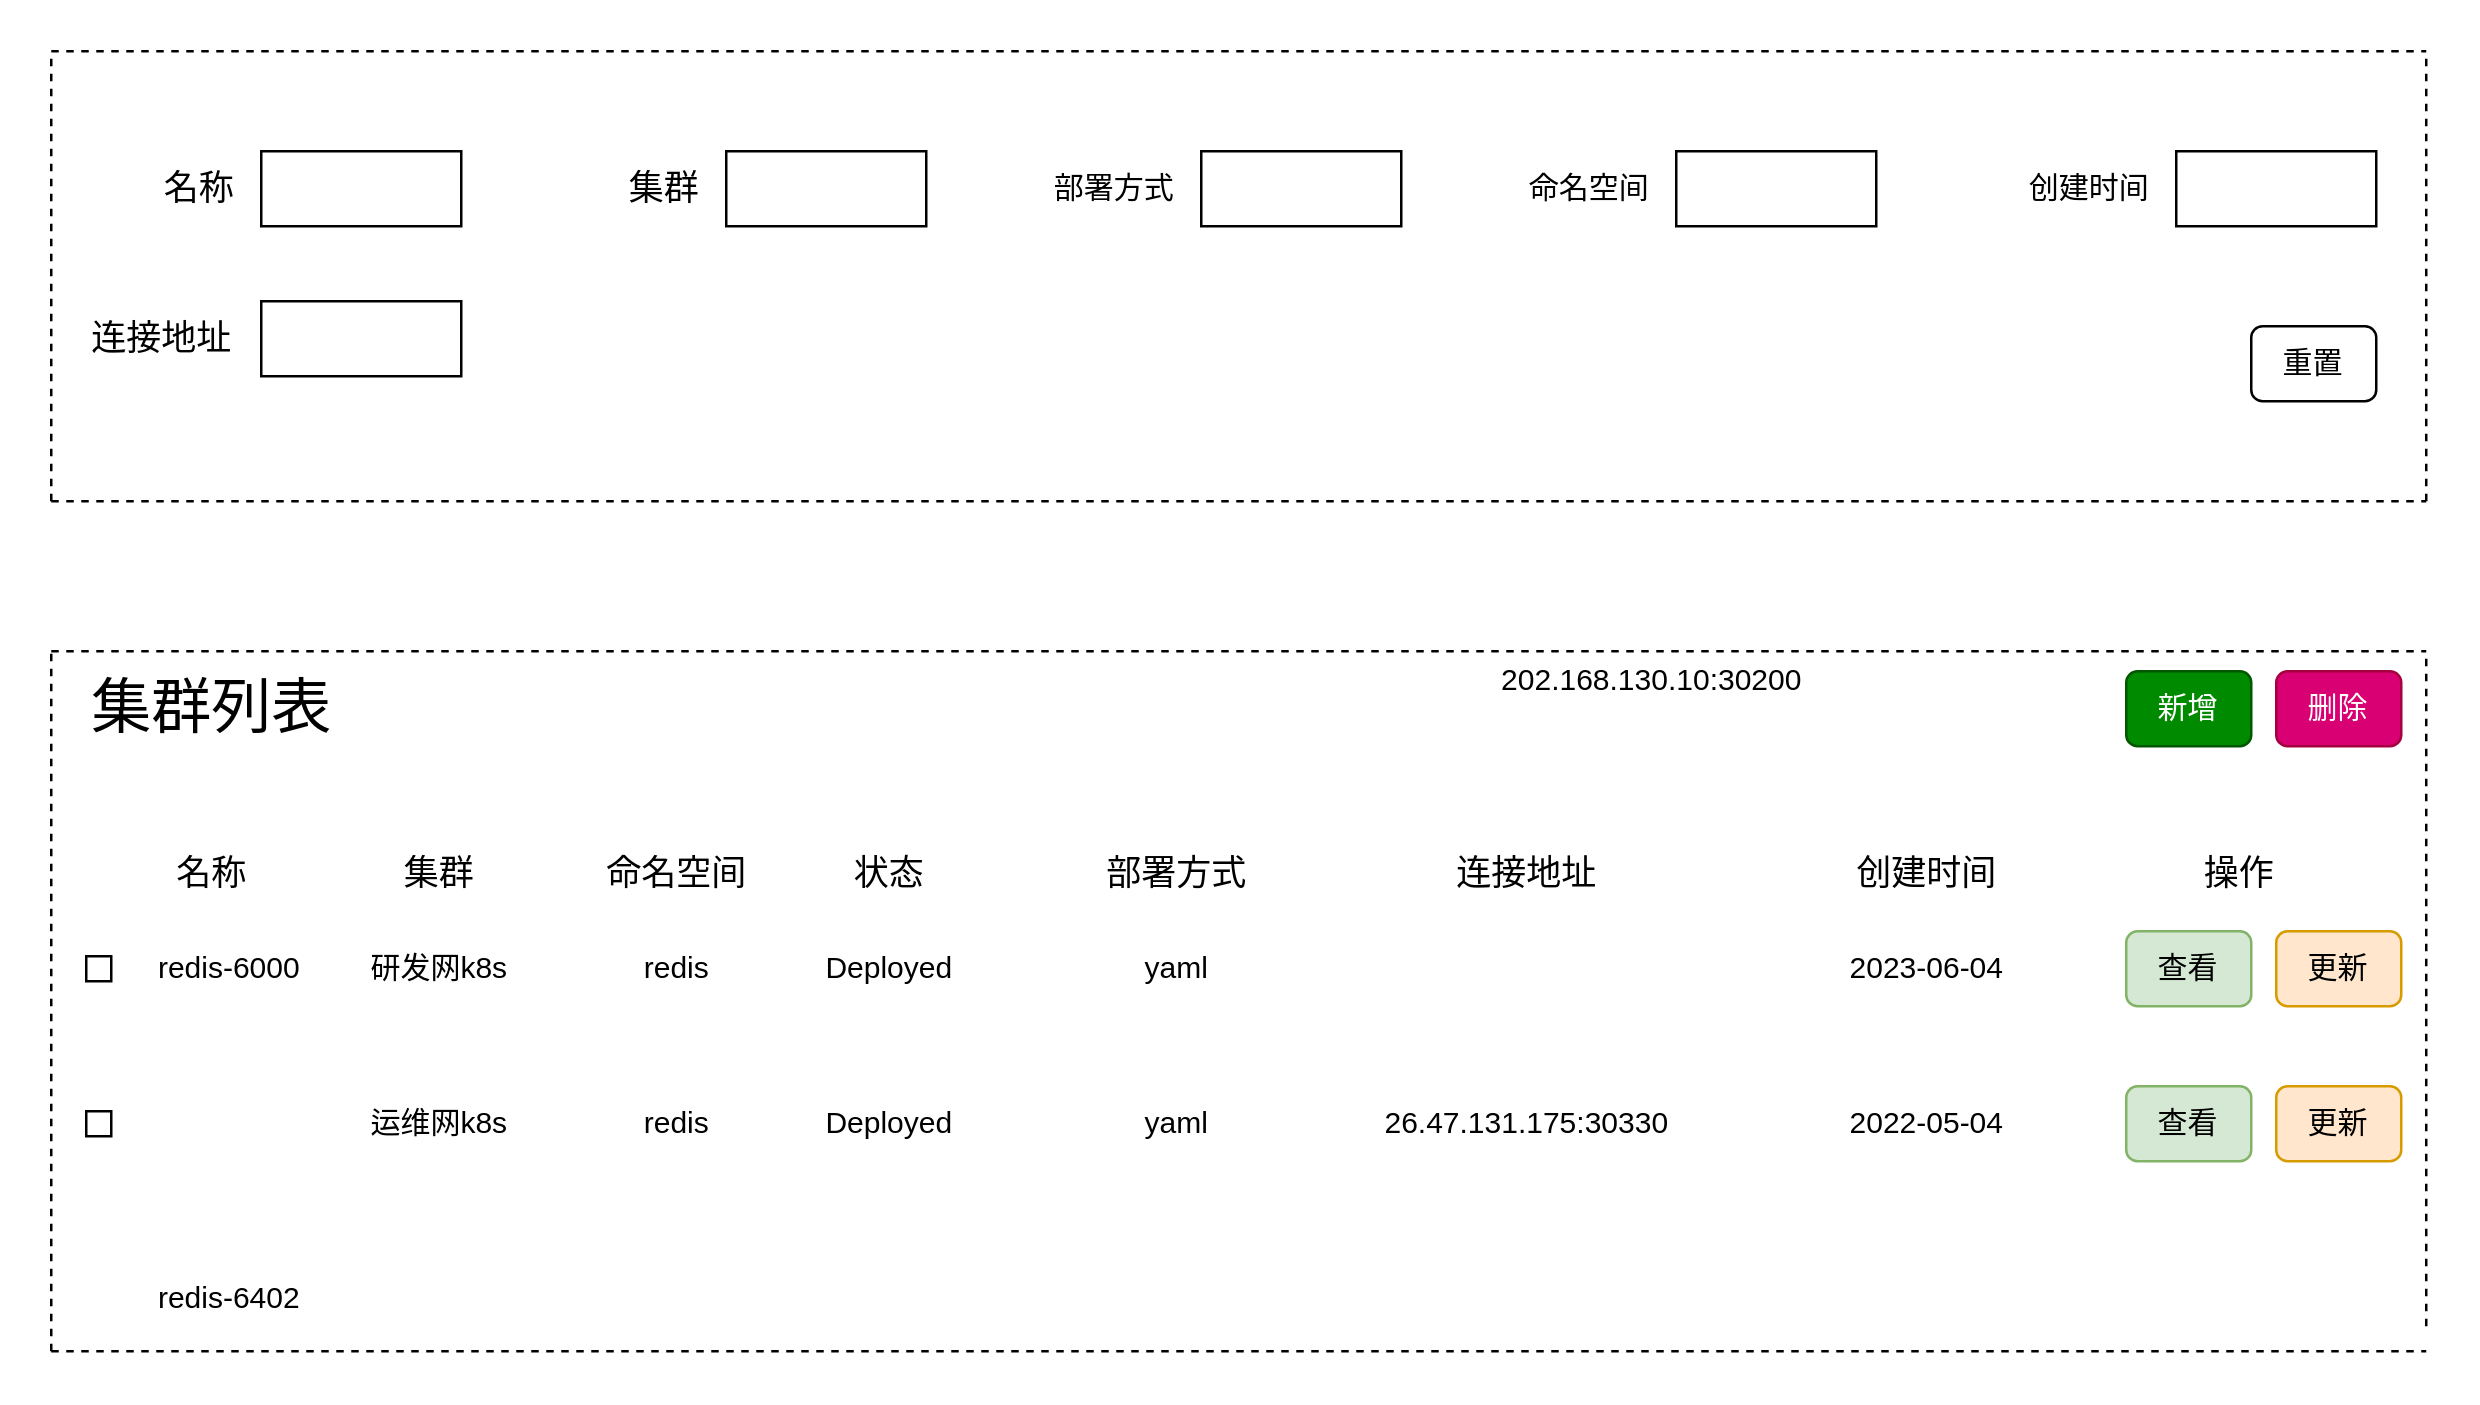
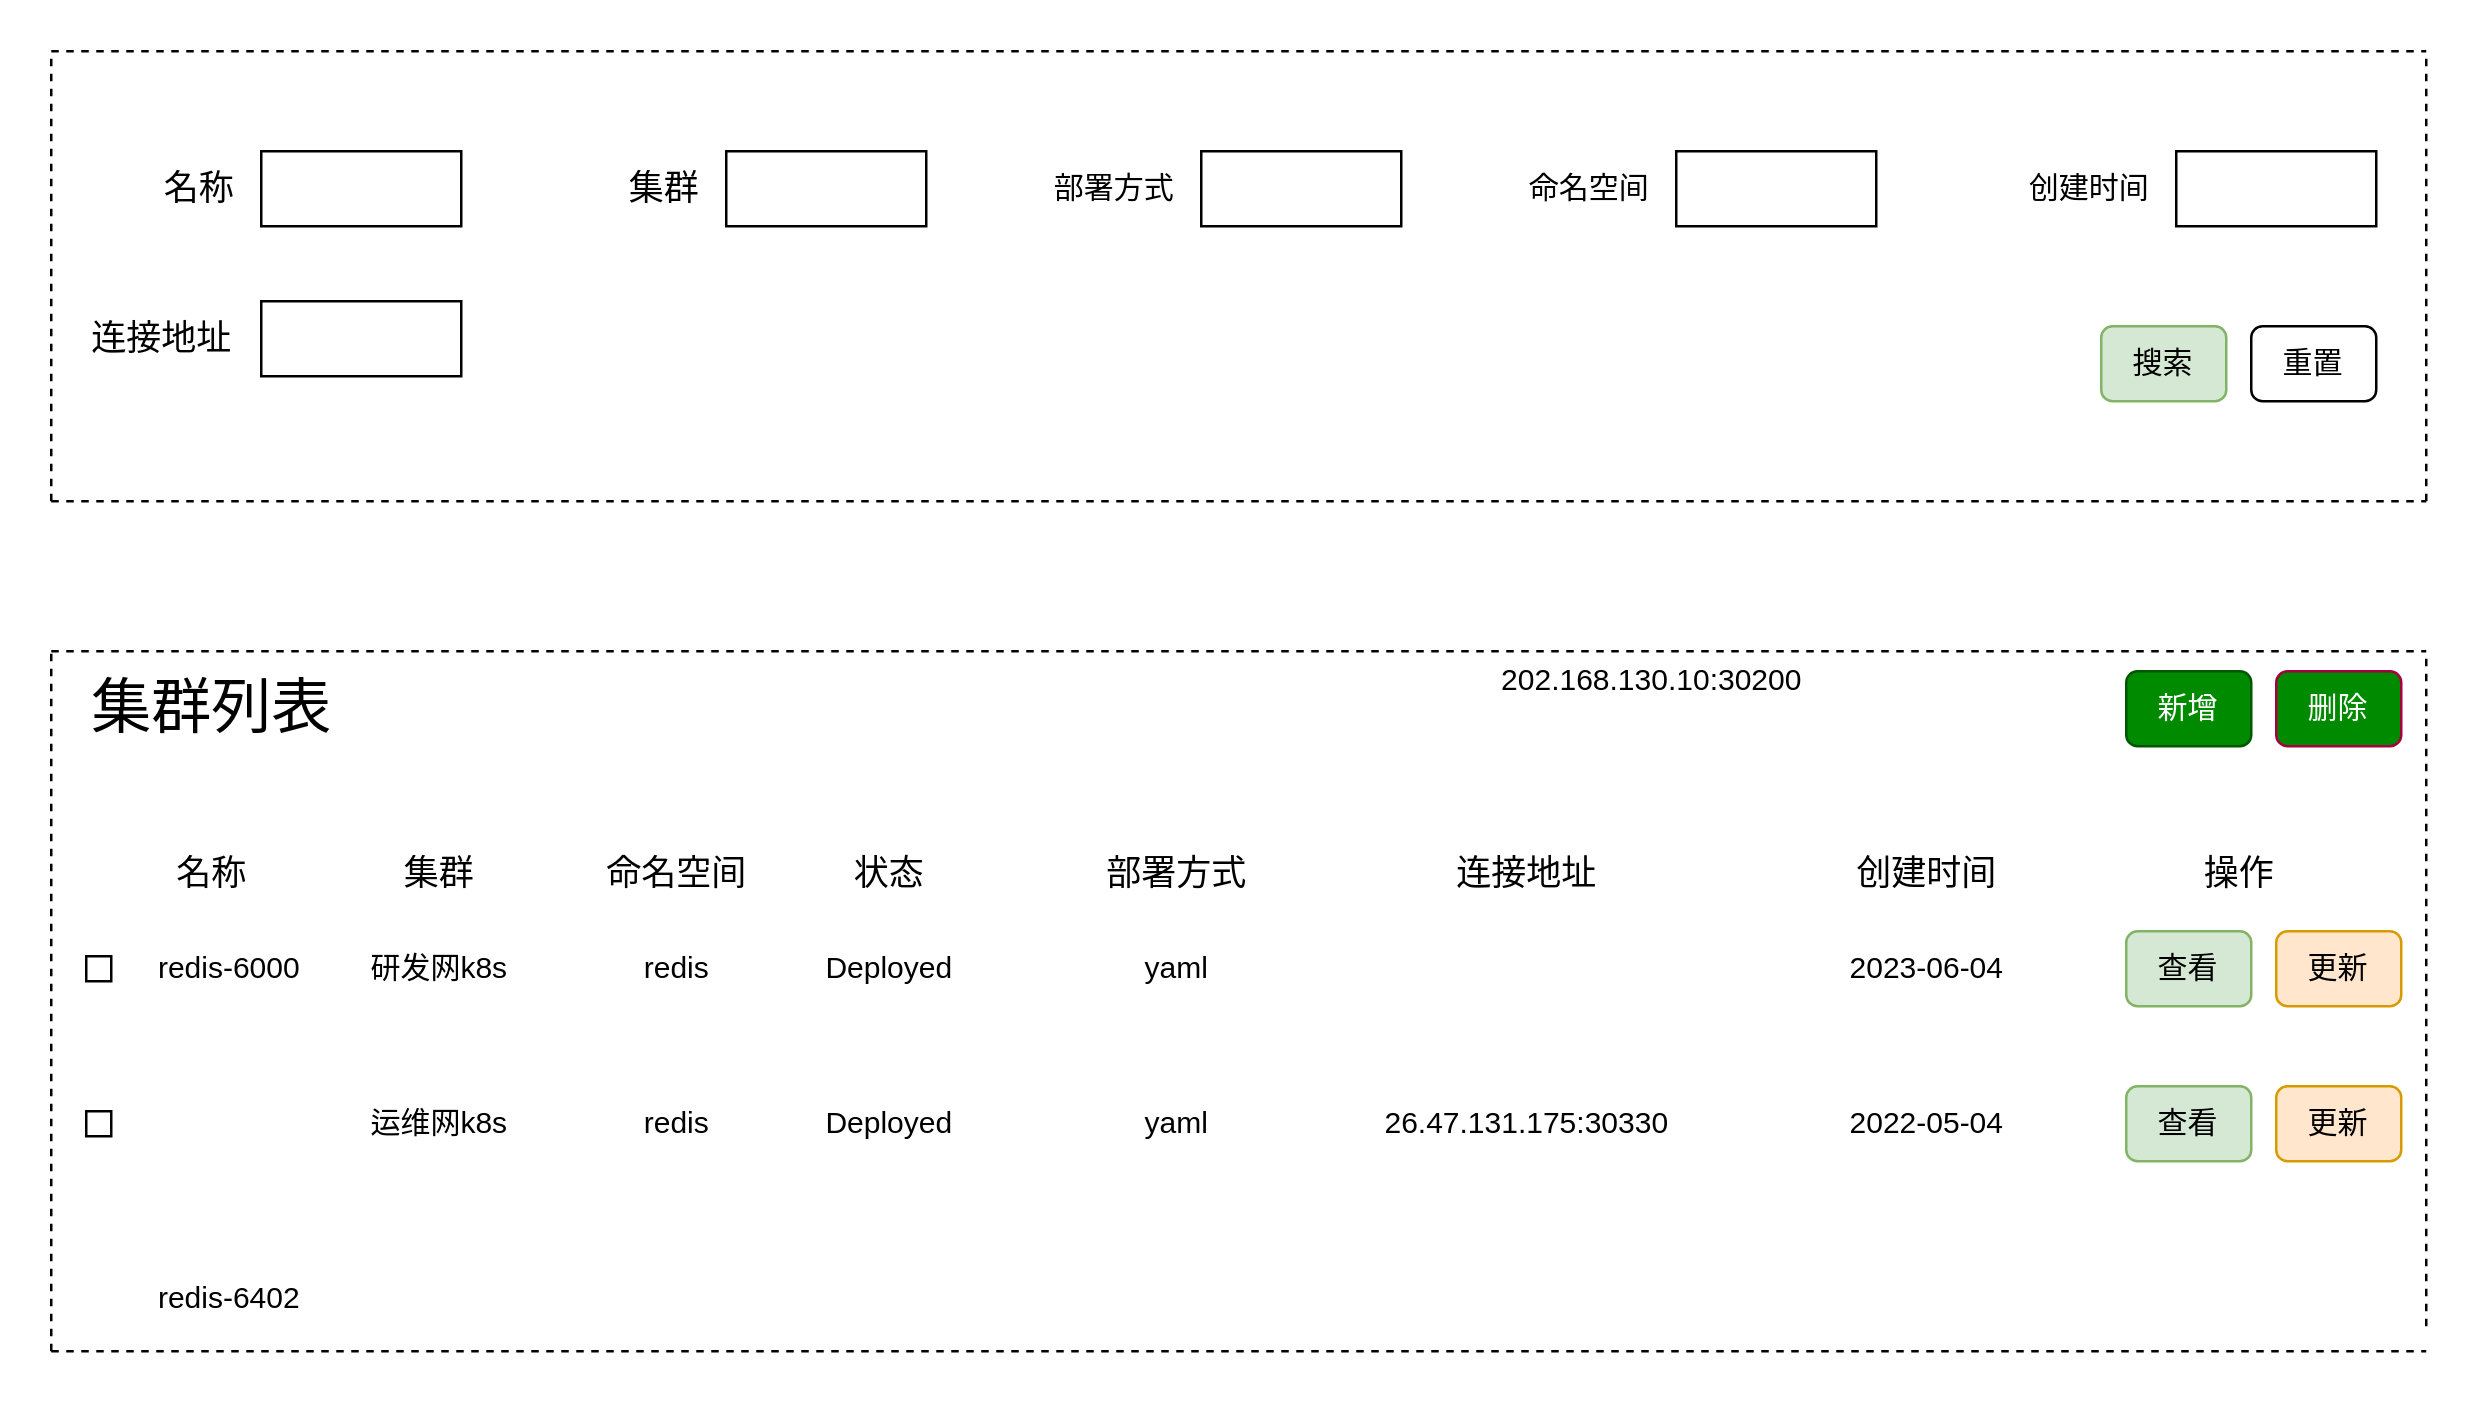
none -> (2164, 364)
(2339, 709) -> (2339, 709)
